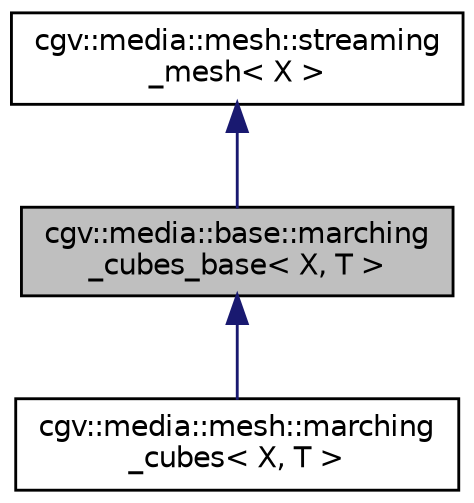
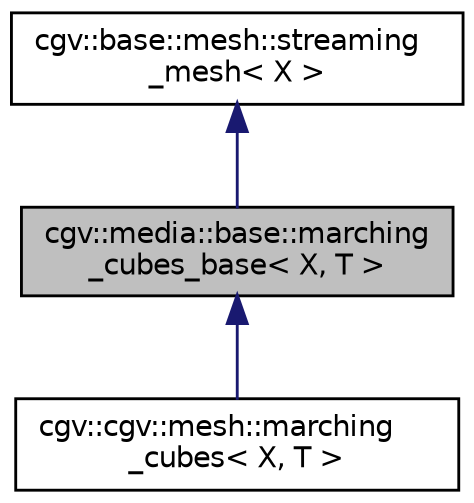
(237, 59) -> (237, 59)
(237, 444) -> (237, 444)
